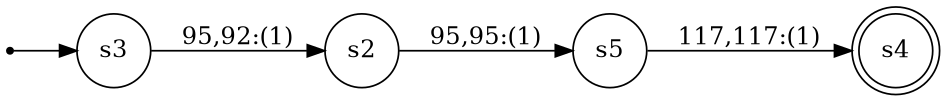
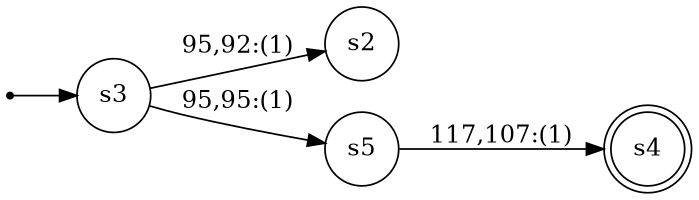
(749, 38) -> (501, 136)
(477, 51) -> (228, 125)
